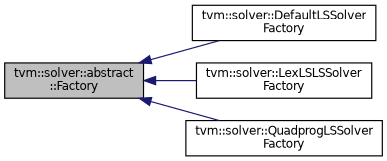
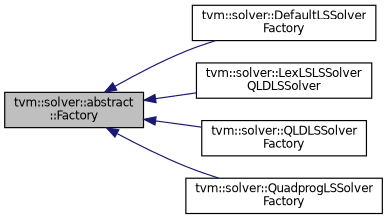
(284, 81) -> (284, 81)
none -> (284, 138)
